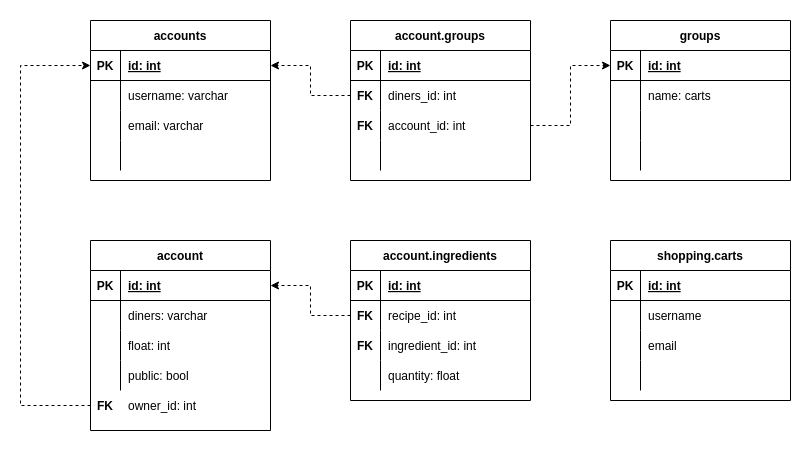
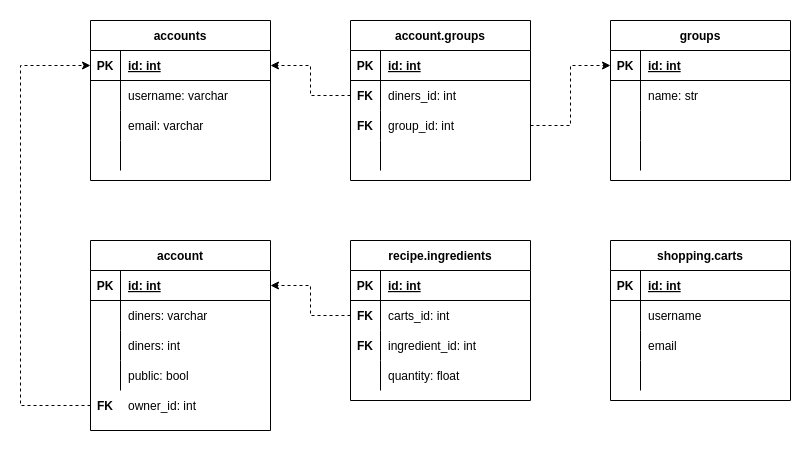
(682, 96) -> (675, 96)
(432, 126) -> (425, 126)
(440, 256) -> (440, 256)
(427, 316) -> (425, 316)
(155, 346) -> (159, 346)
